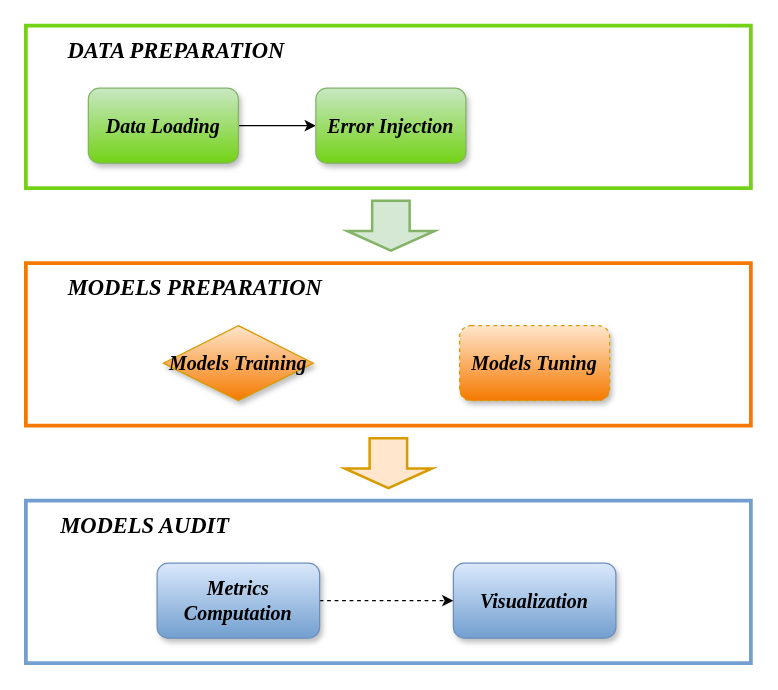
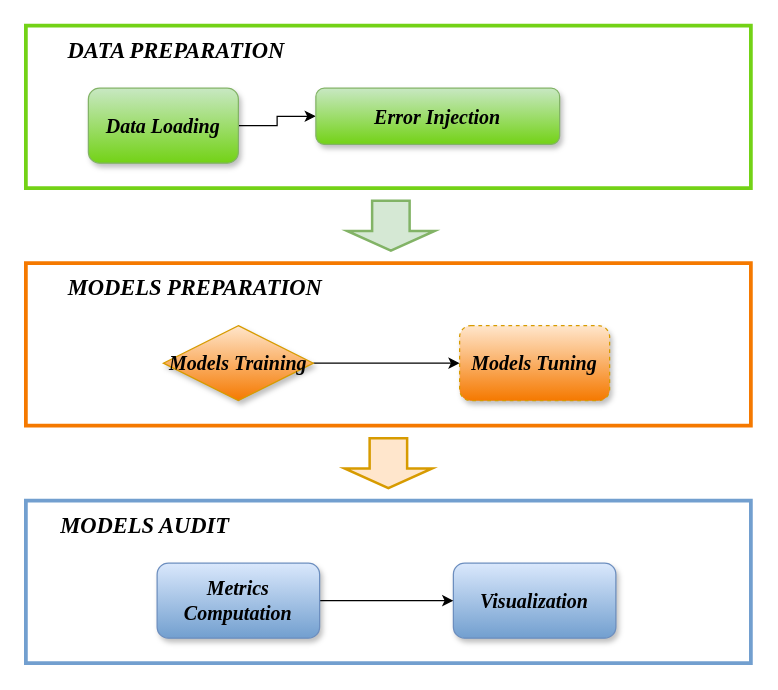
(391, 126) -> (438, 116)
none -> (382, 363)
(383, 601) -> (383, 601)
